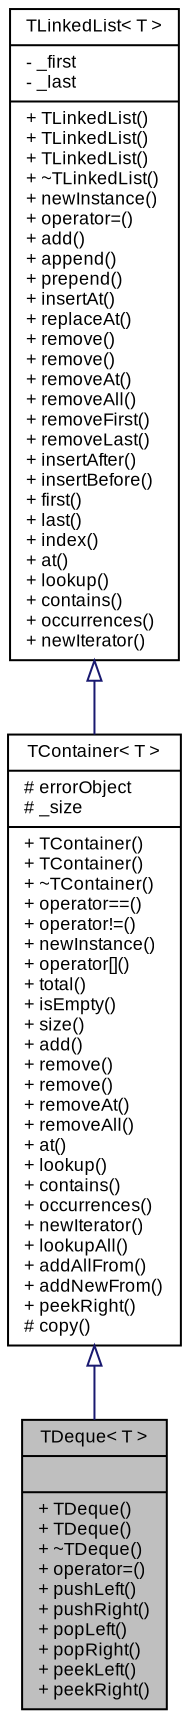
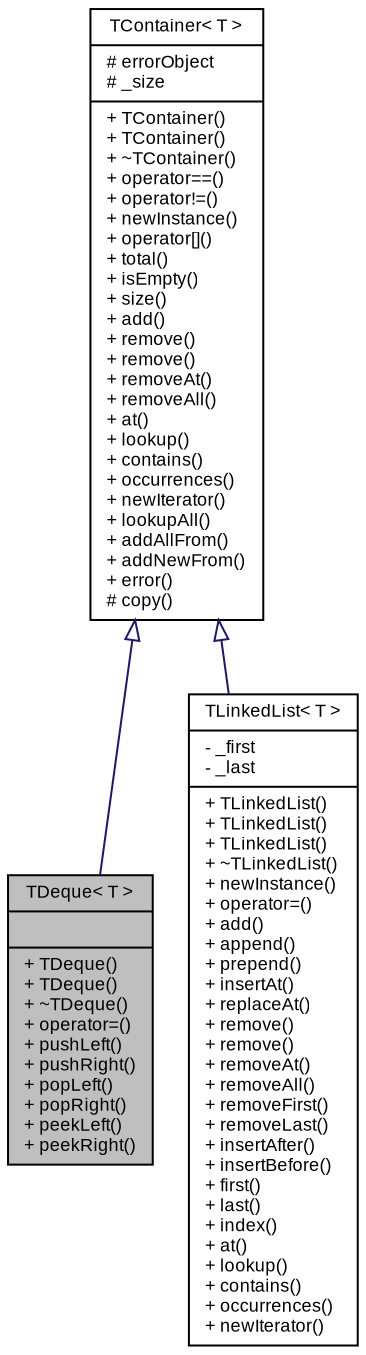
(94, 708) -> (225, 667)
(80, 1306) -> (141, 581)
